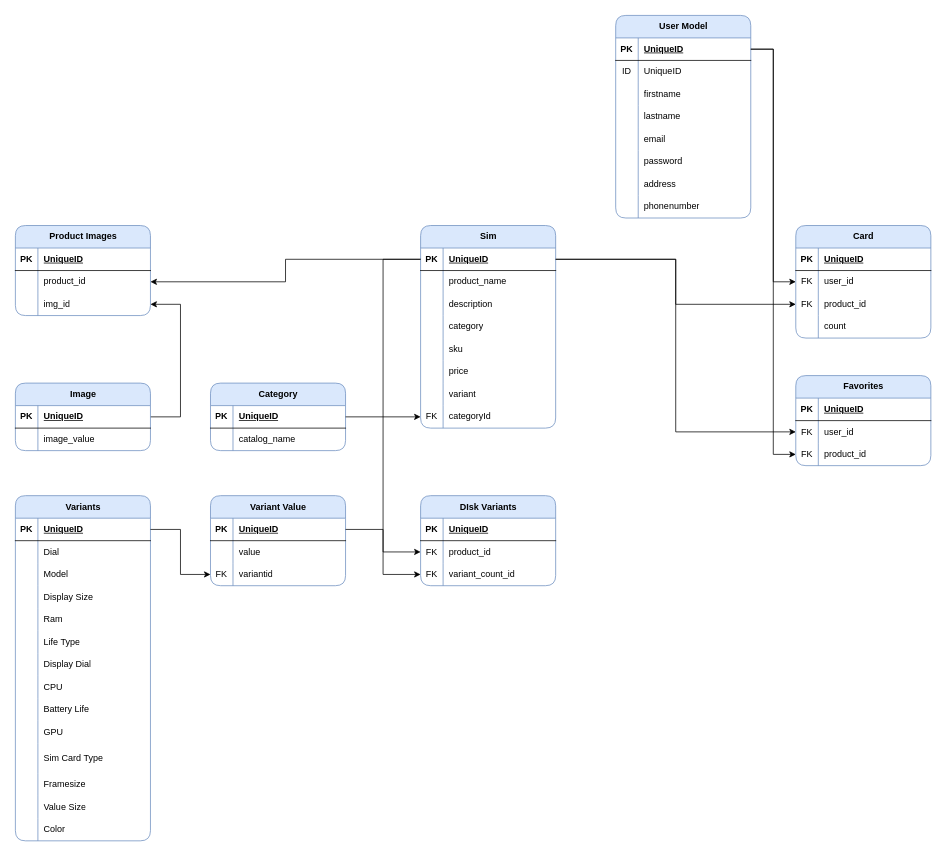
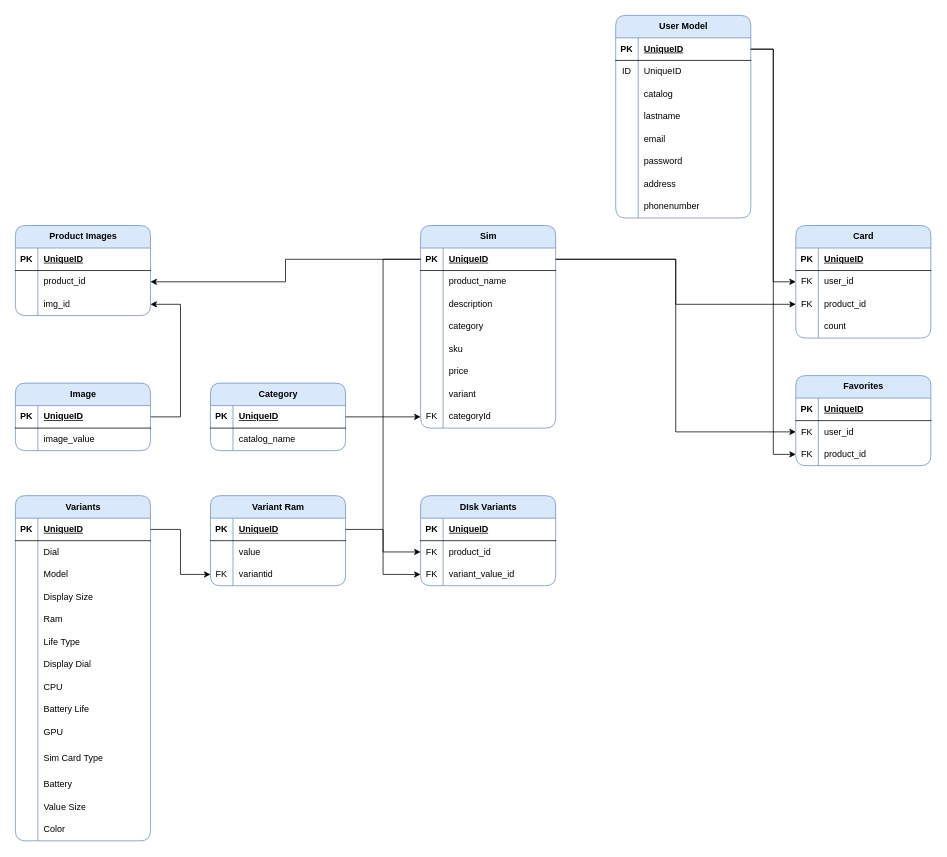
(665, 94) -> (660, 94)
(278, 507) -> (278, 507)
(487, 574) -> (486, 574)
(65, 784) -> (62, 784)
